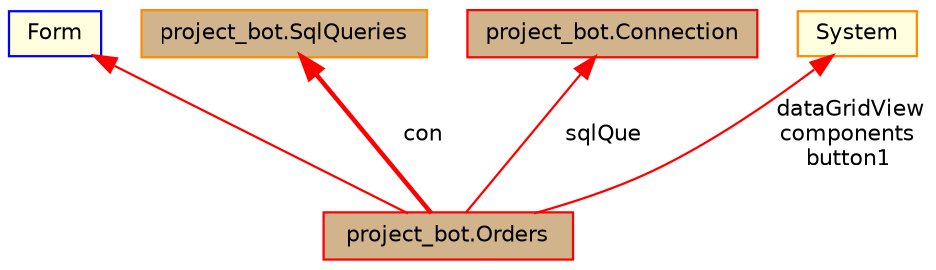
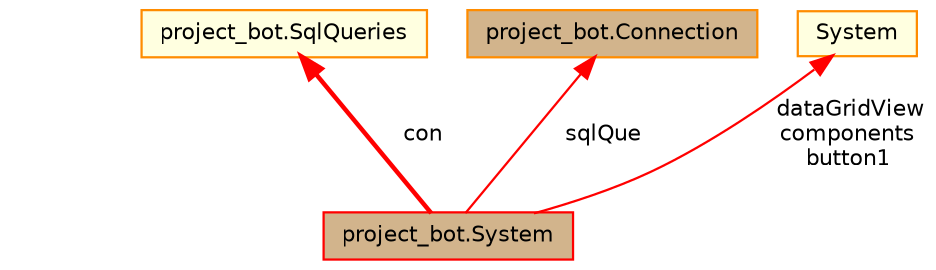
(55, 34) -> none
(284, 34) -> (284, 34)
(612, 34) -> (612, 34)
(448, 236) -> (448, 236)
